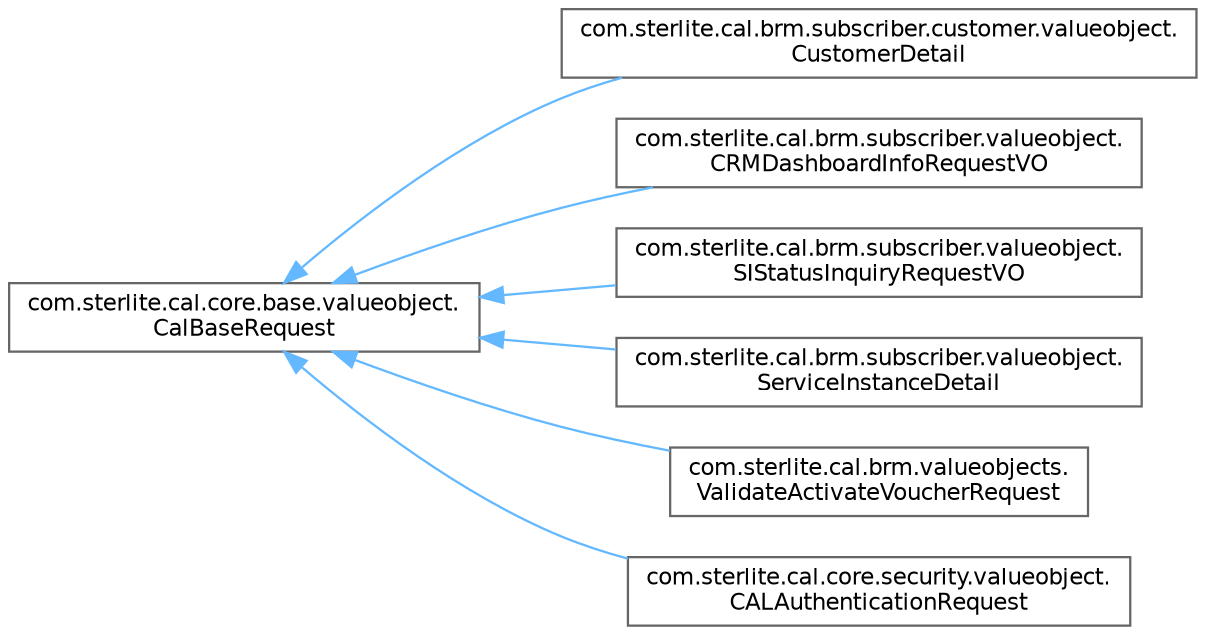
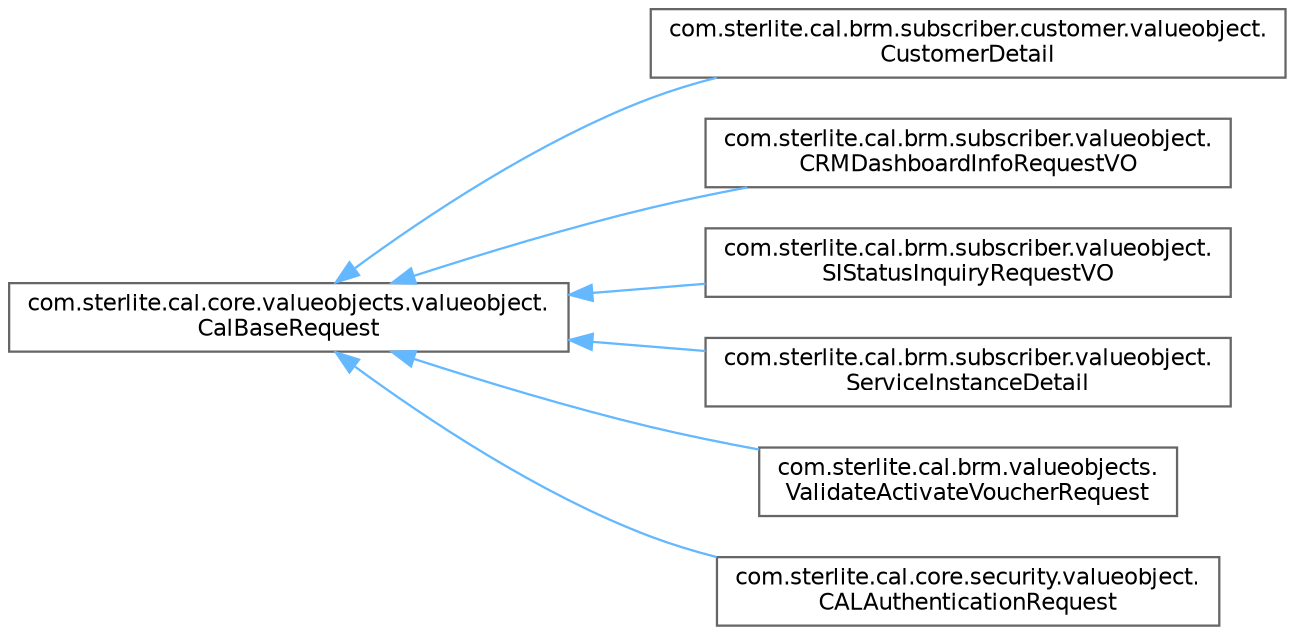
(244, 317) -> (289, 317)
